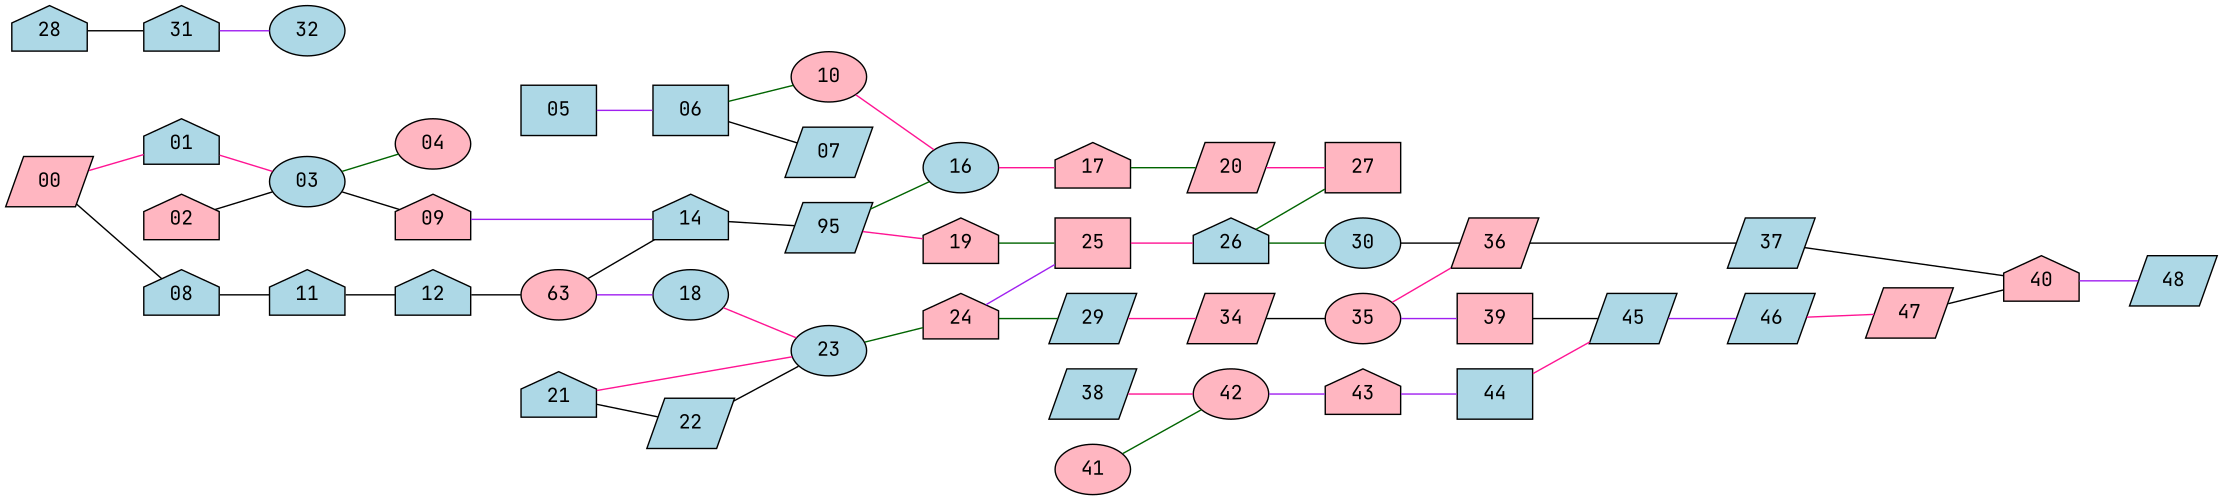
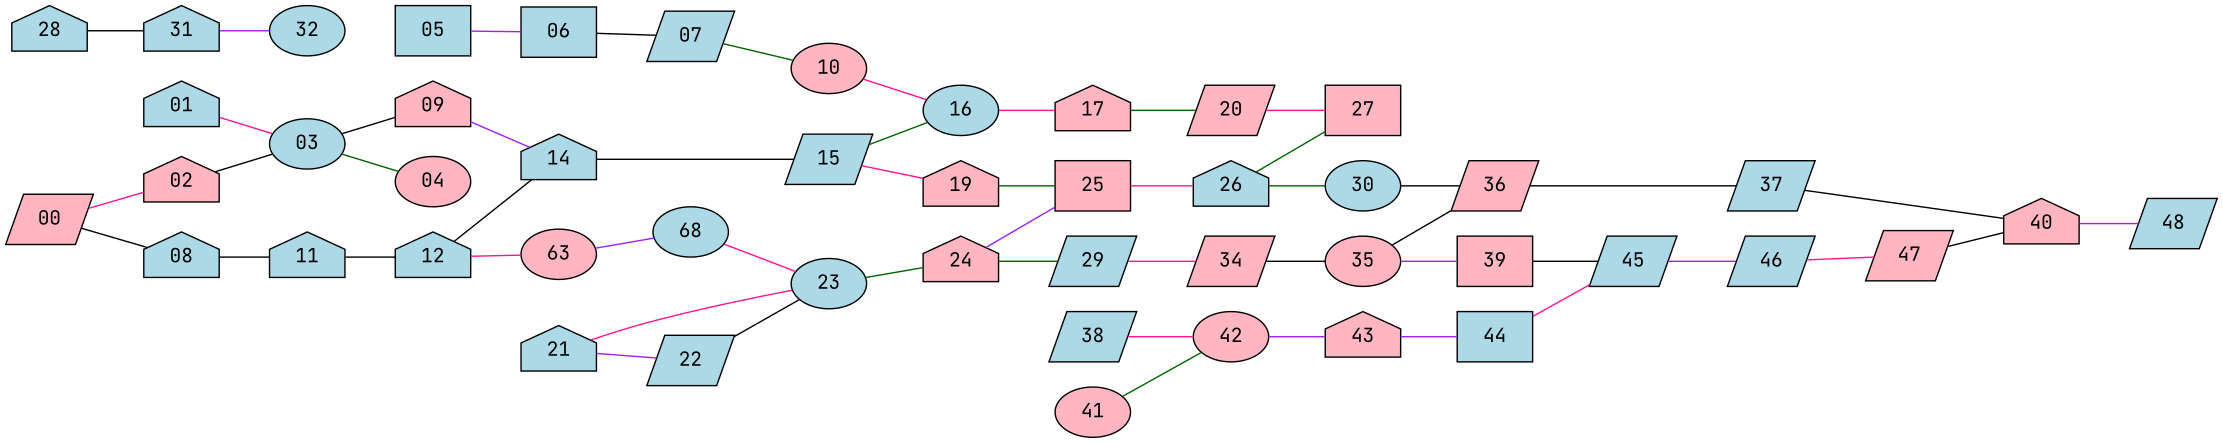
(761, 93) -> (758, 52)
(116, 163) -> (116, 200)
(829, 228) -> (829, 159)
(621, 259) -> (493, 211)
(1422, 285) -> (1422, 228)
(496, 295) -> (496, 256)
(691, 295) -> (691, 232)
(627, 411) -> (627, 356)
